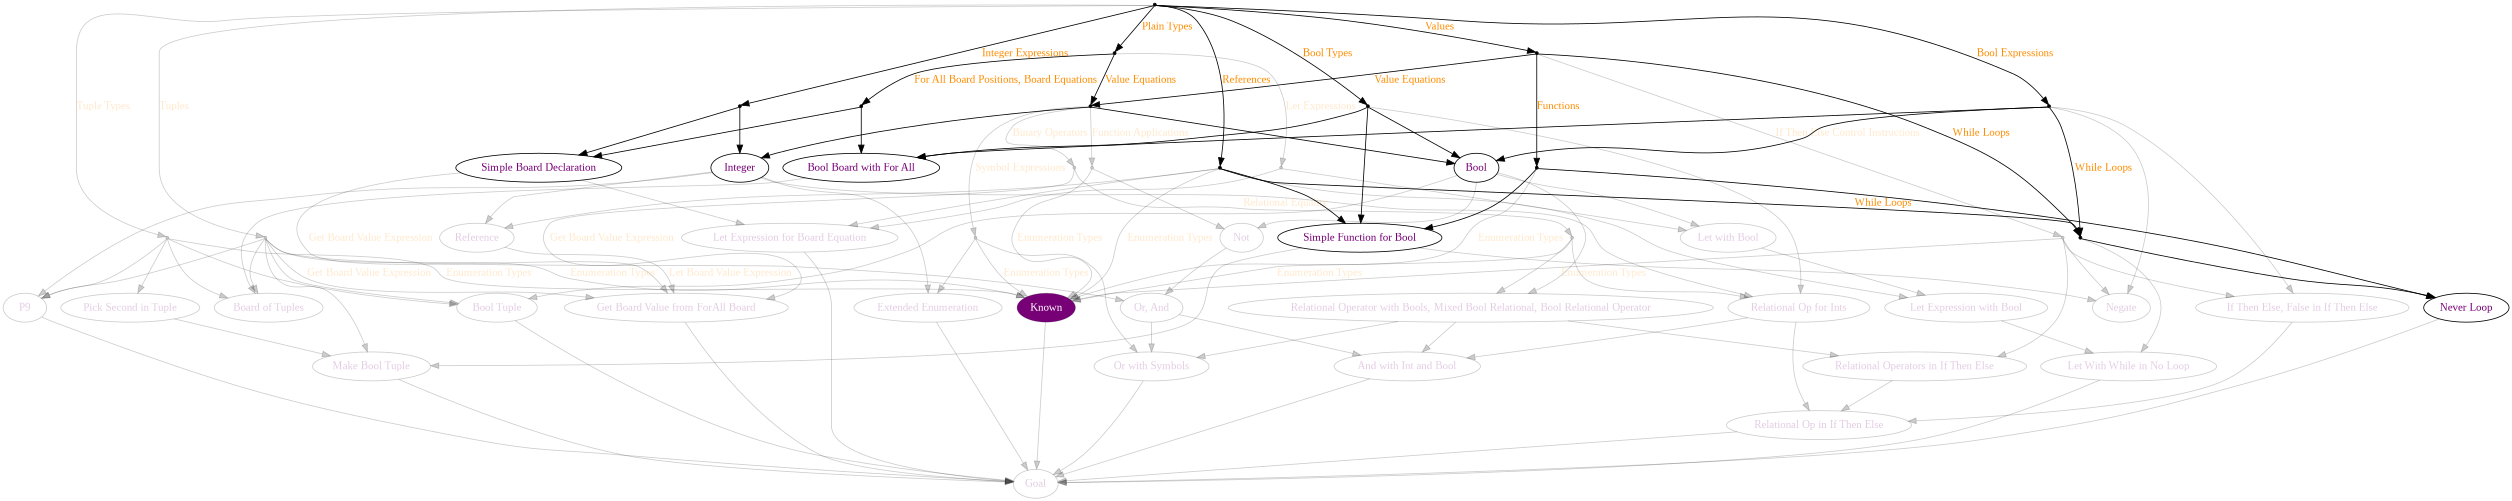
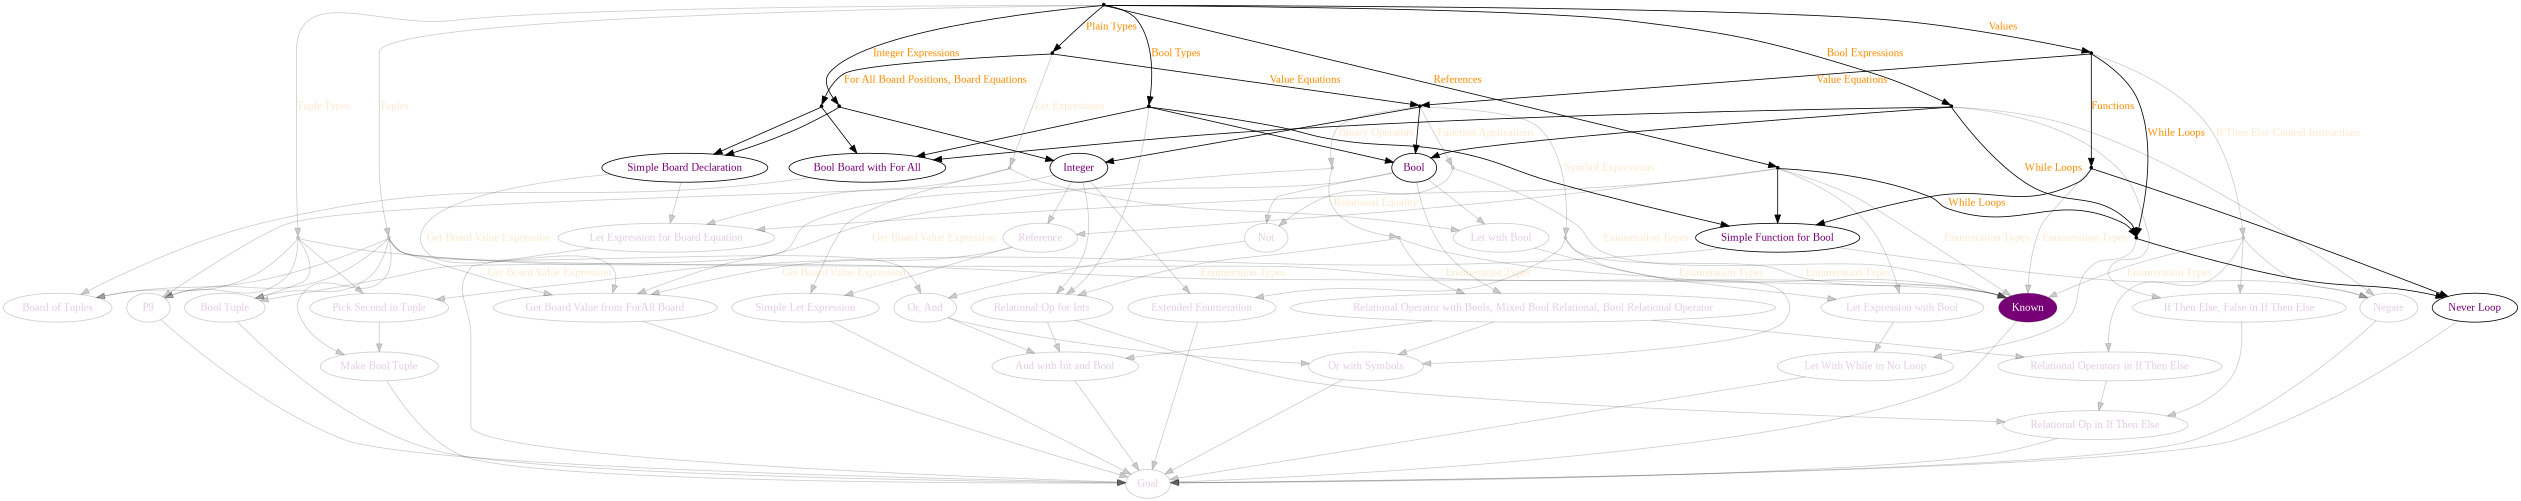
(731, 273) -> (844, 273)
none -> (805, 308)
(890, 357) -> (1050, 258)
none -> (1797, 471)
